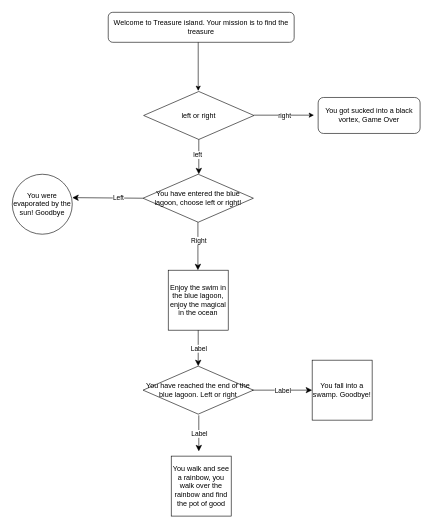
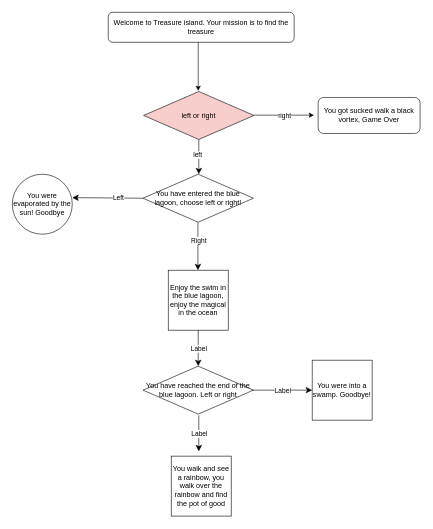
(199, 116) -> (199, 116)
(369, 116) -> (369, 116)
(342, 390) -> (342, 390)
